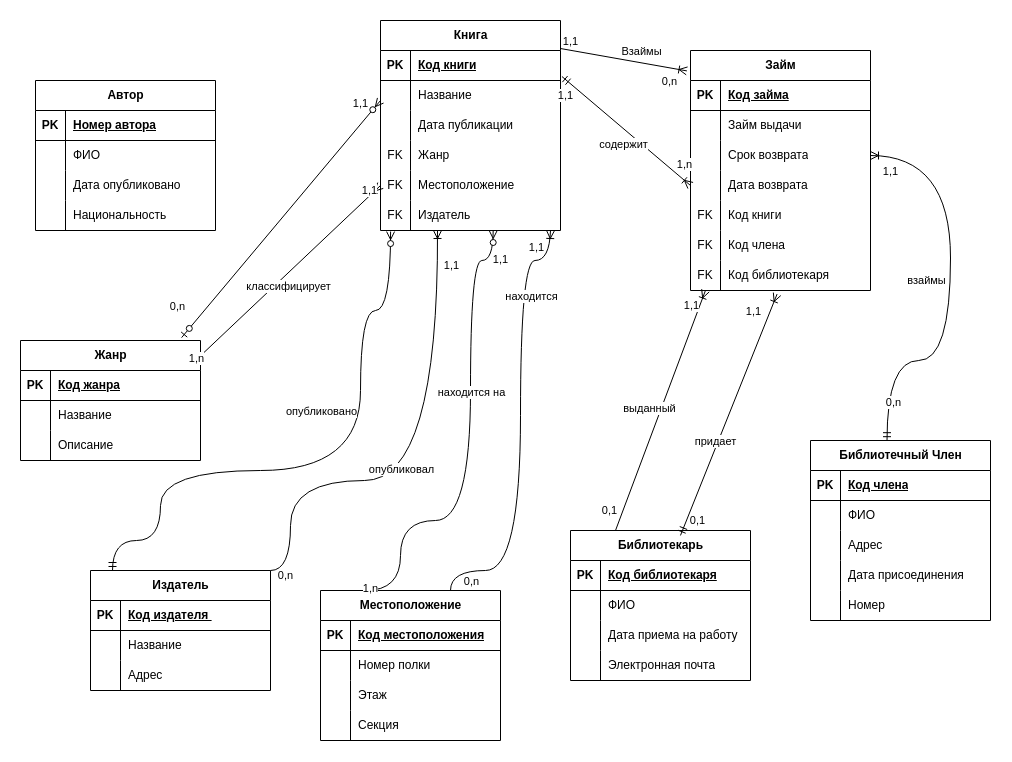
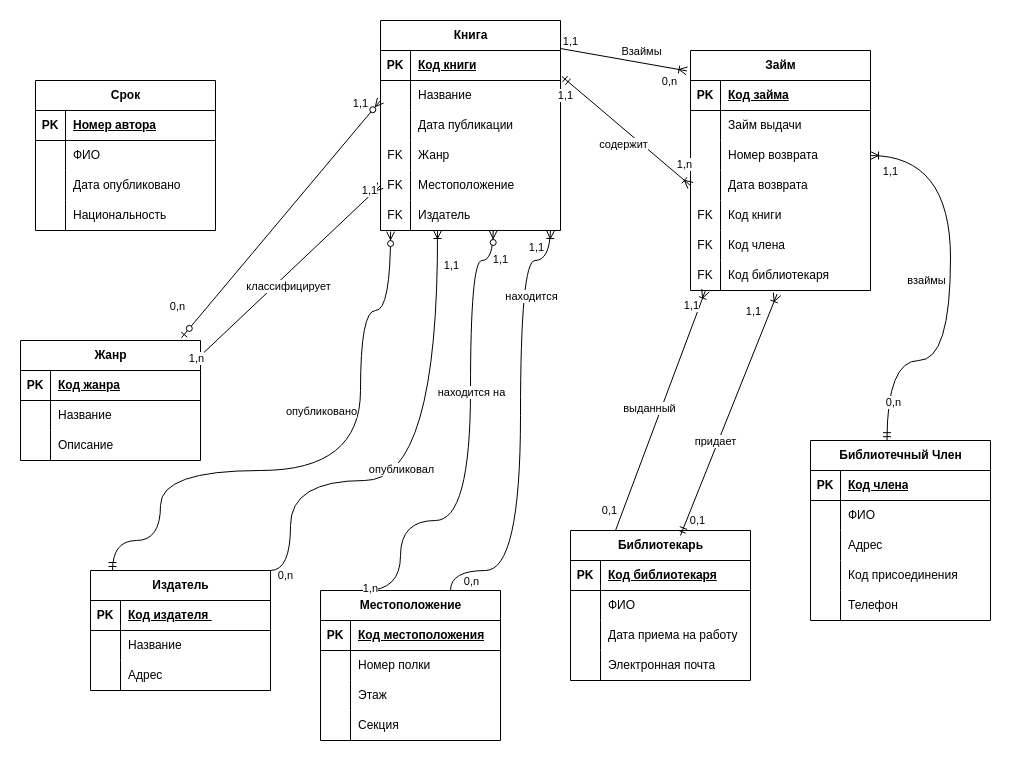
(126, 96) -> (126, 96)
(771, 156) -> (774, 156)
(907, 576) -> (904, 576)
(865, 606) -> (872, 606)
